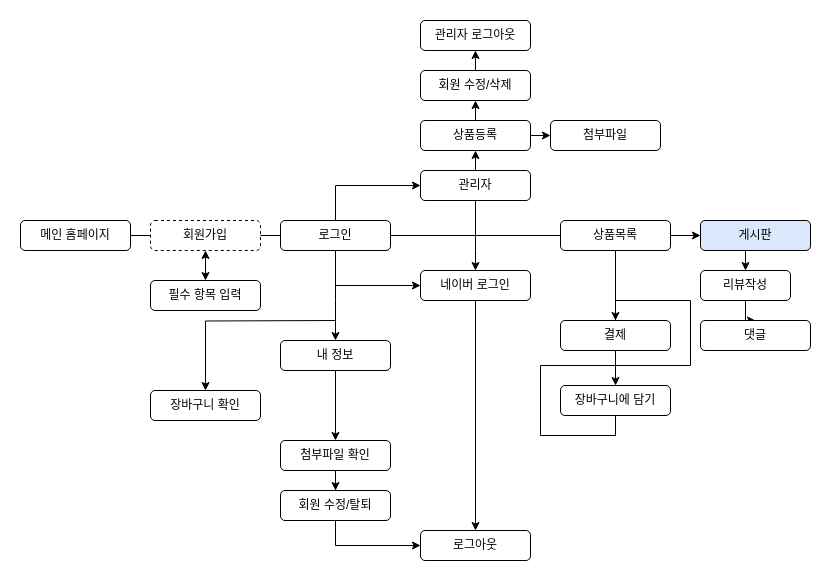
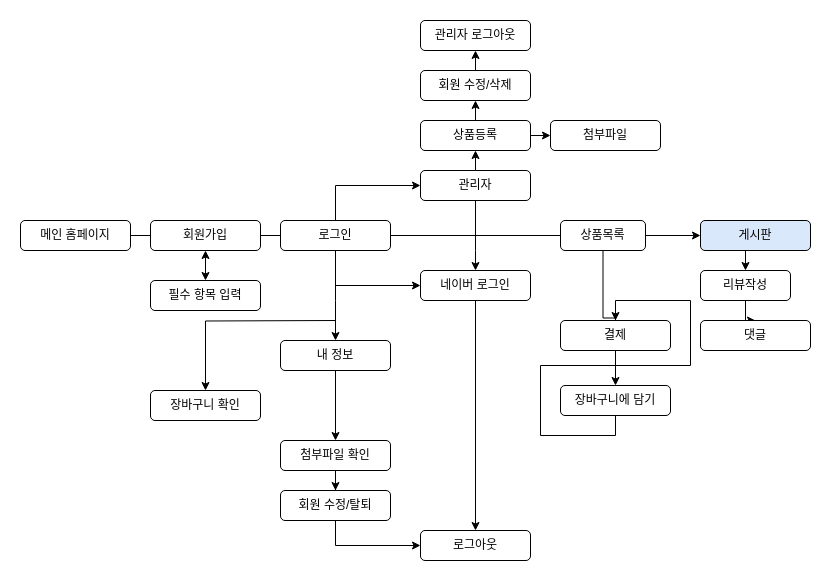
(206, 236) -> (206, 236)
(616, 236) -> (603, 236)
